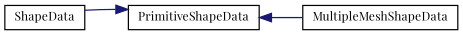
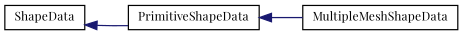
(100, 10) -> (113, 26)
